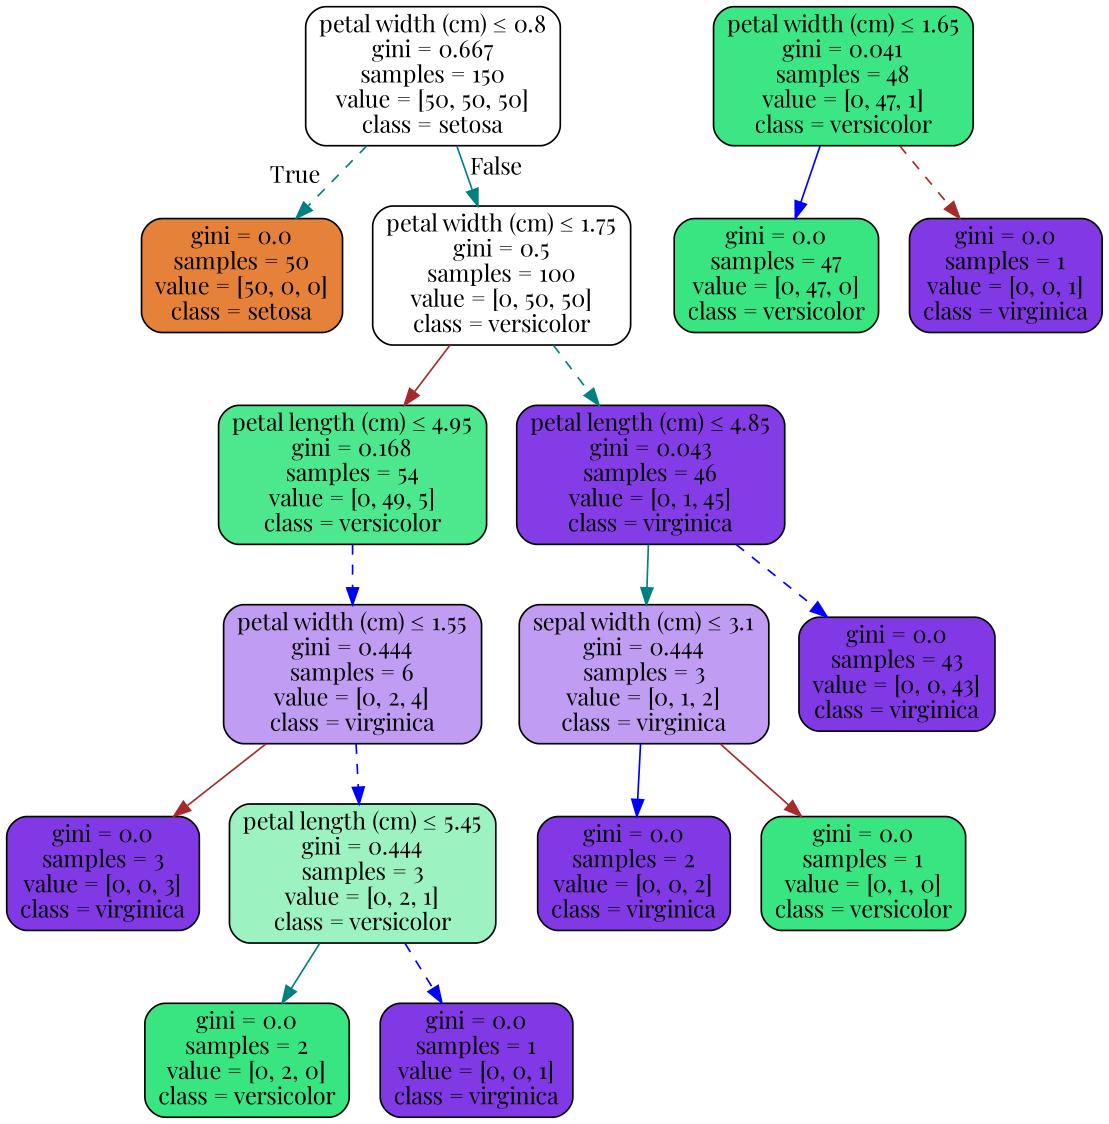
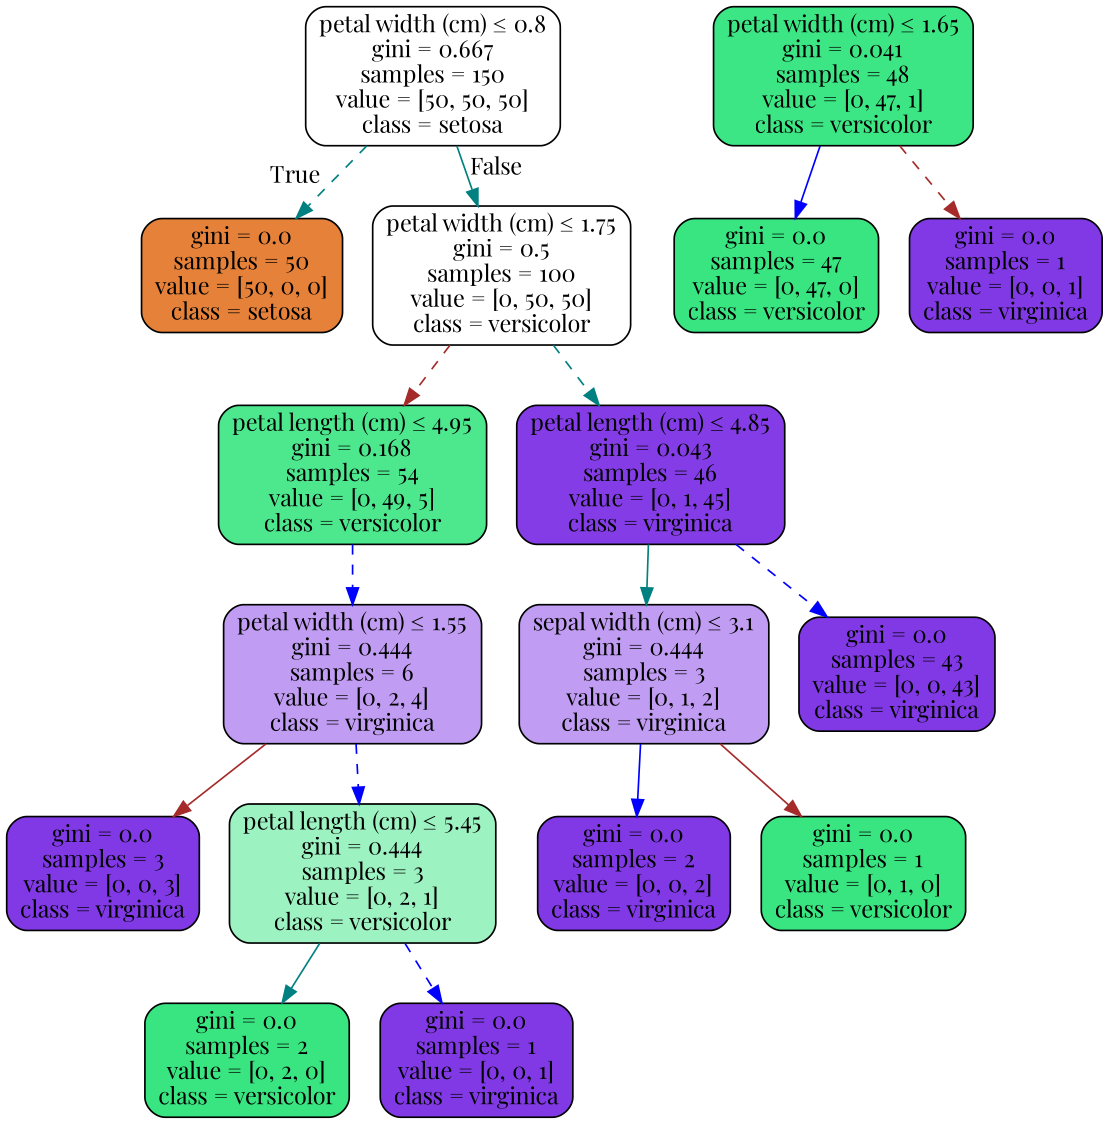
(432, 369) -> (432, 369)
